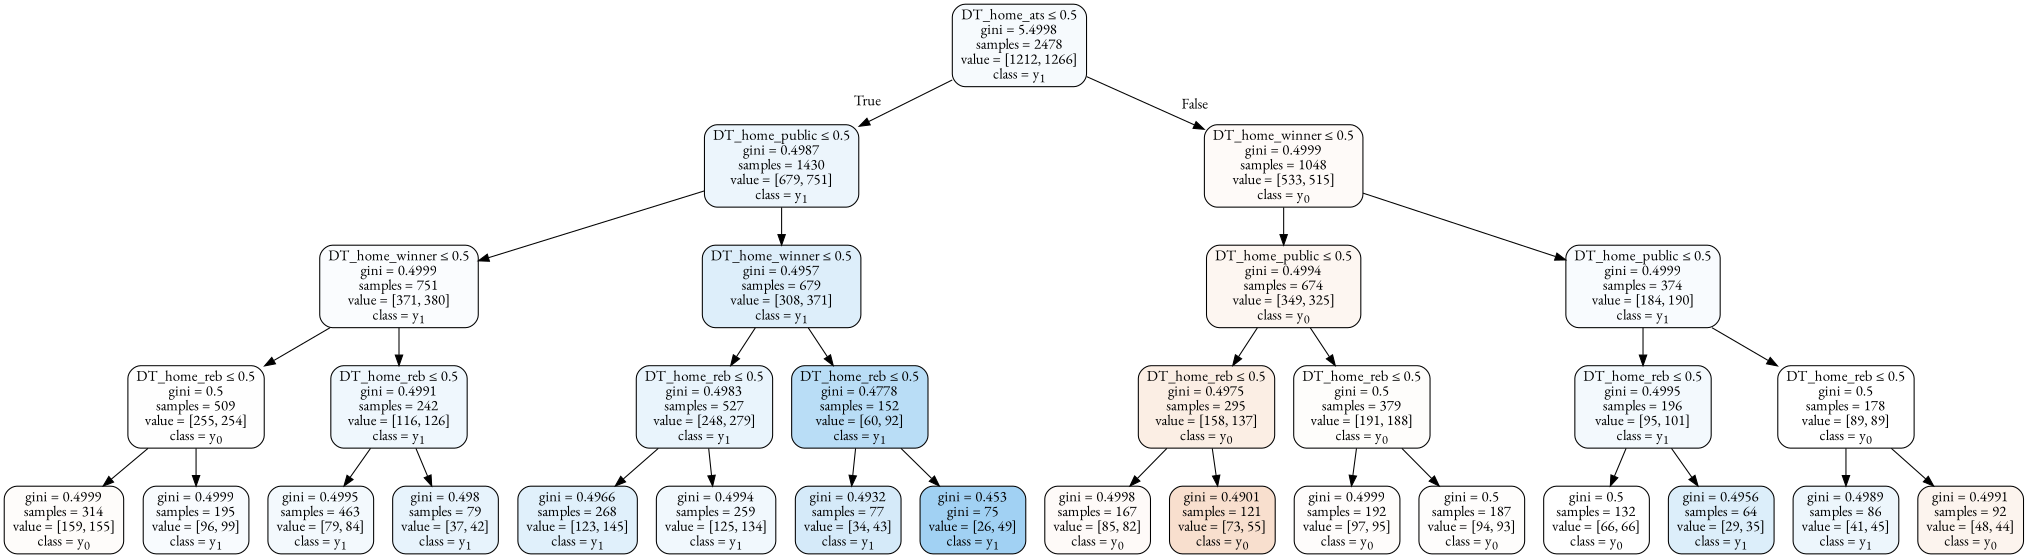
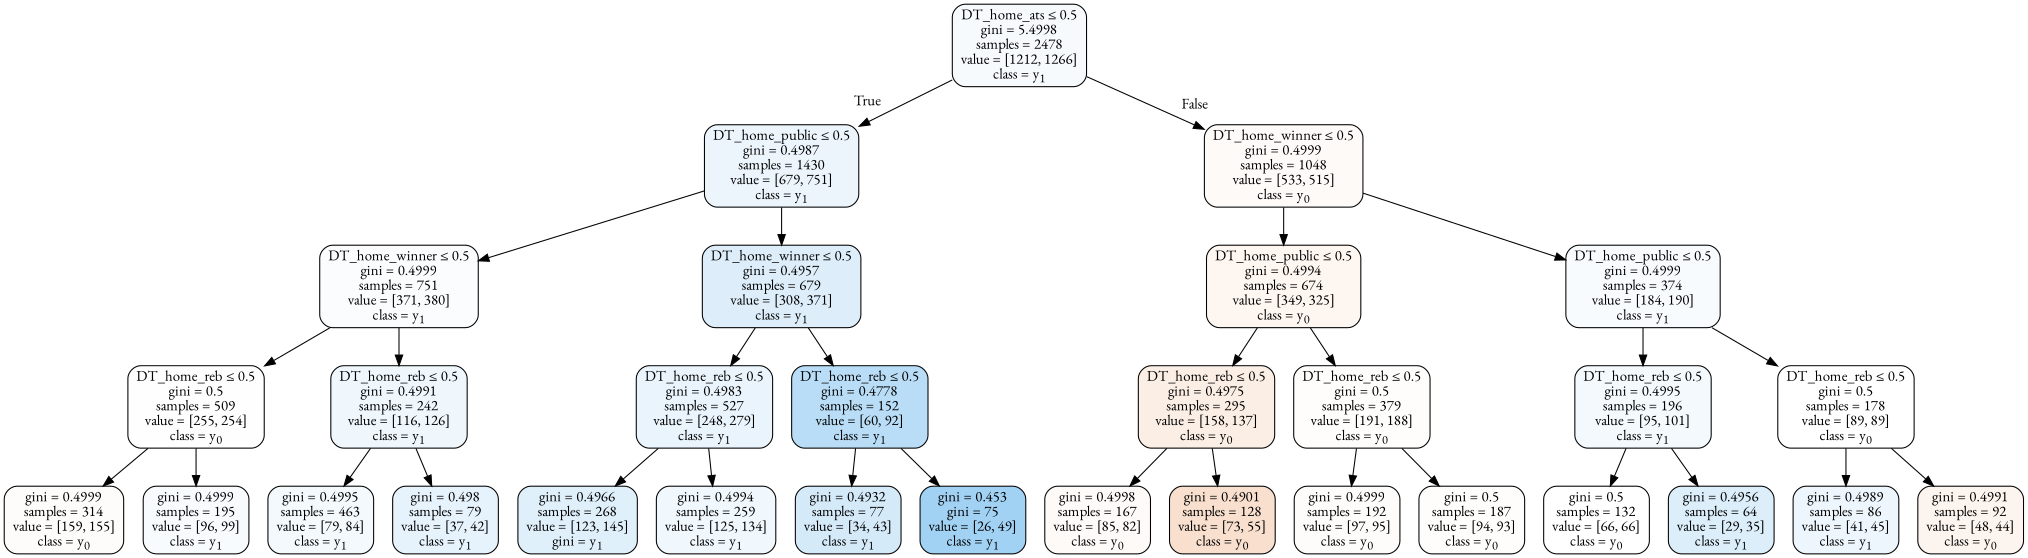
(1222, 512) -> (1222, 512)
(574, 541) -> (574, 541)
